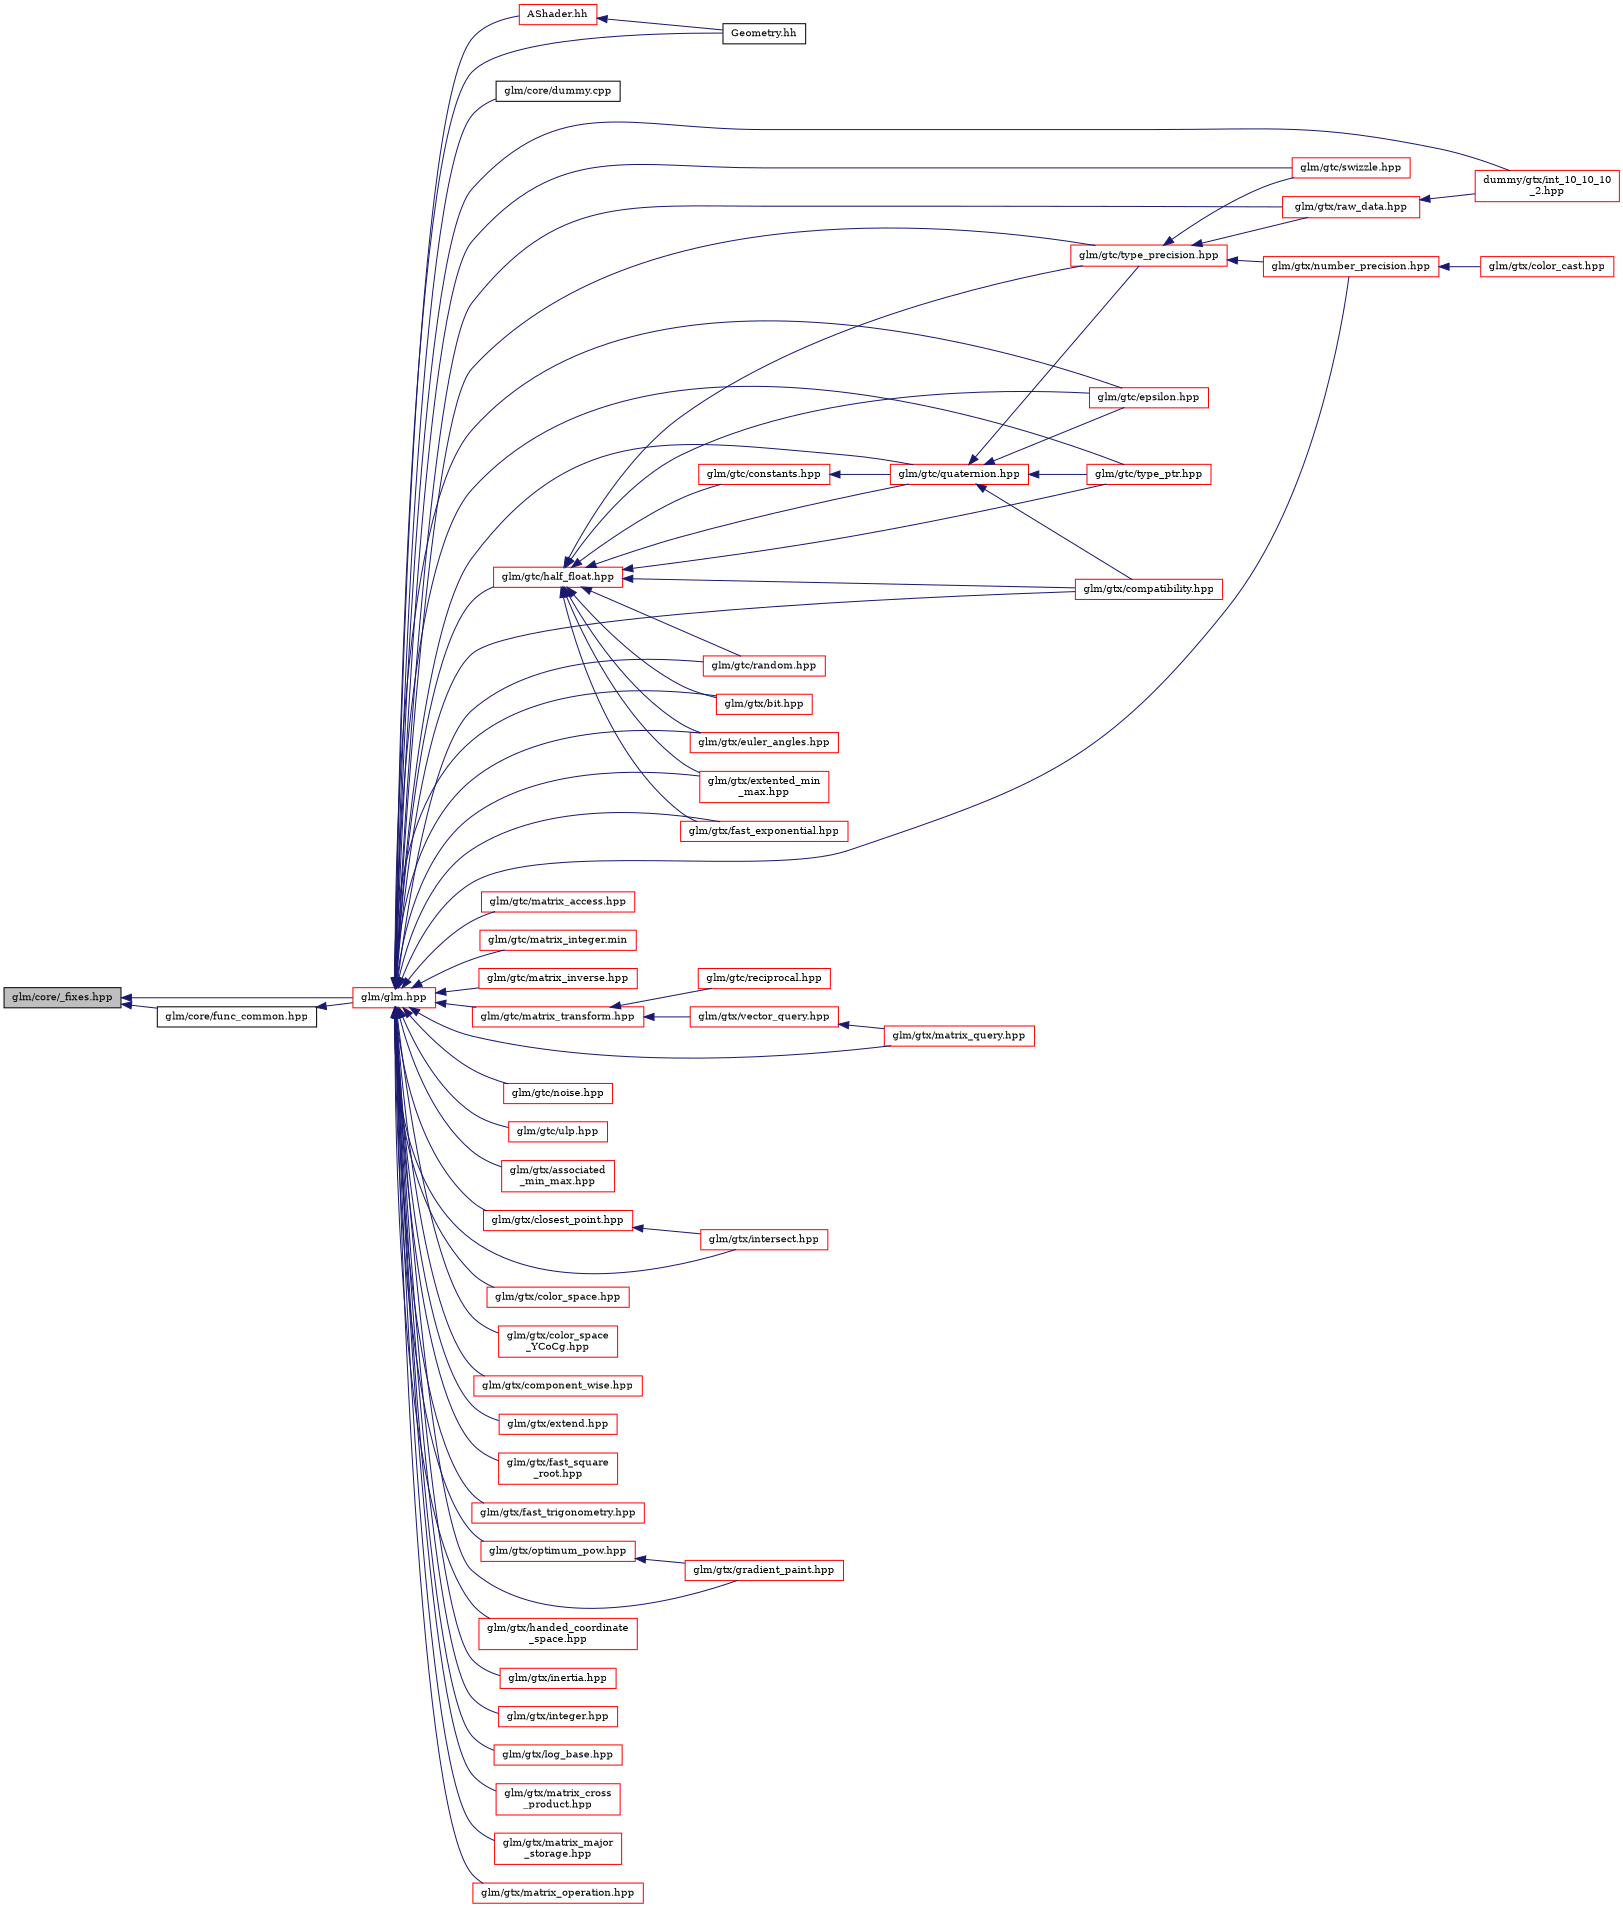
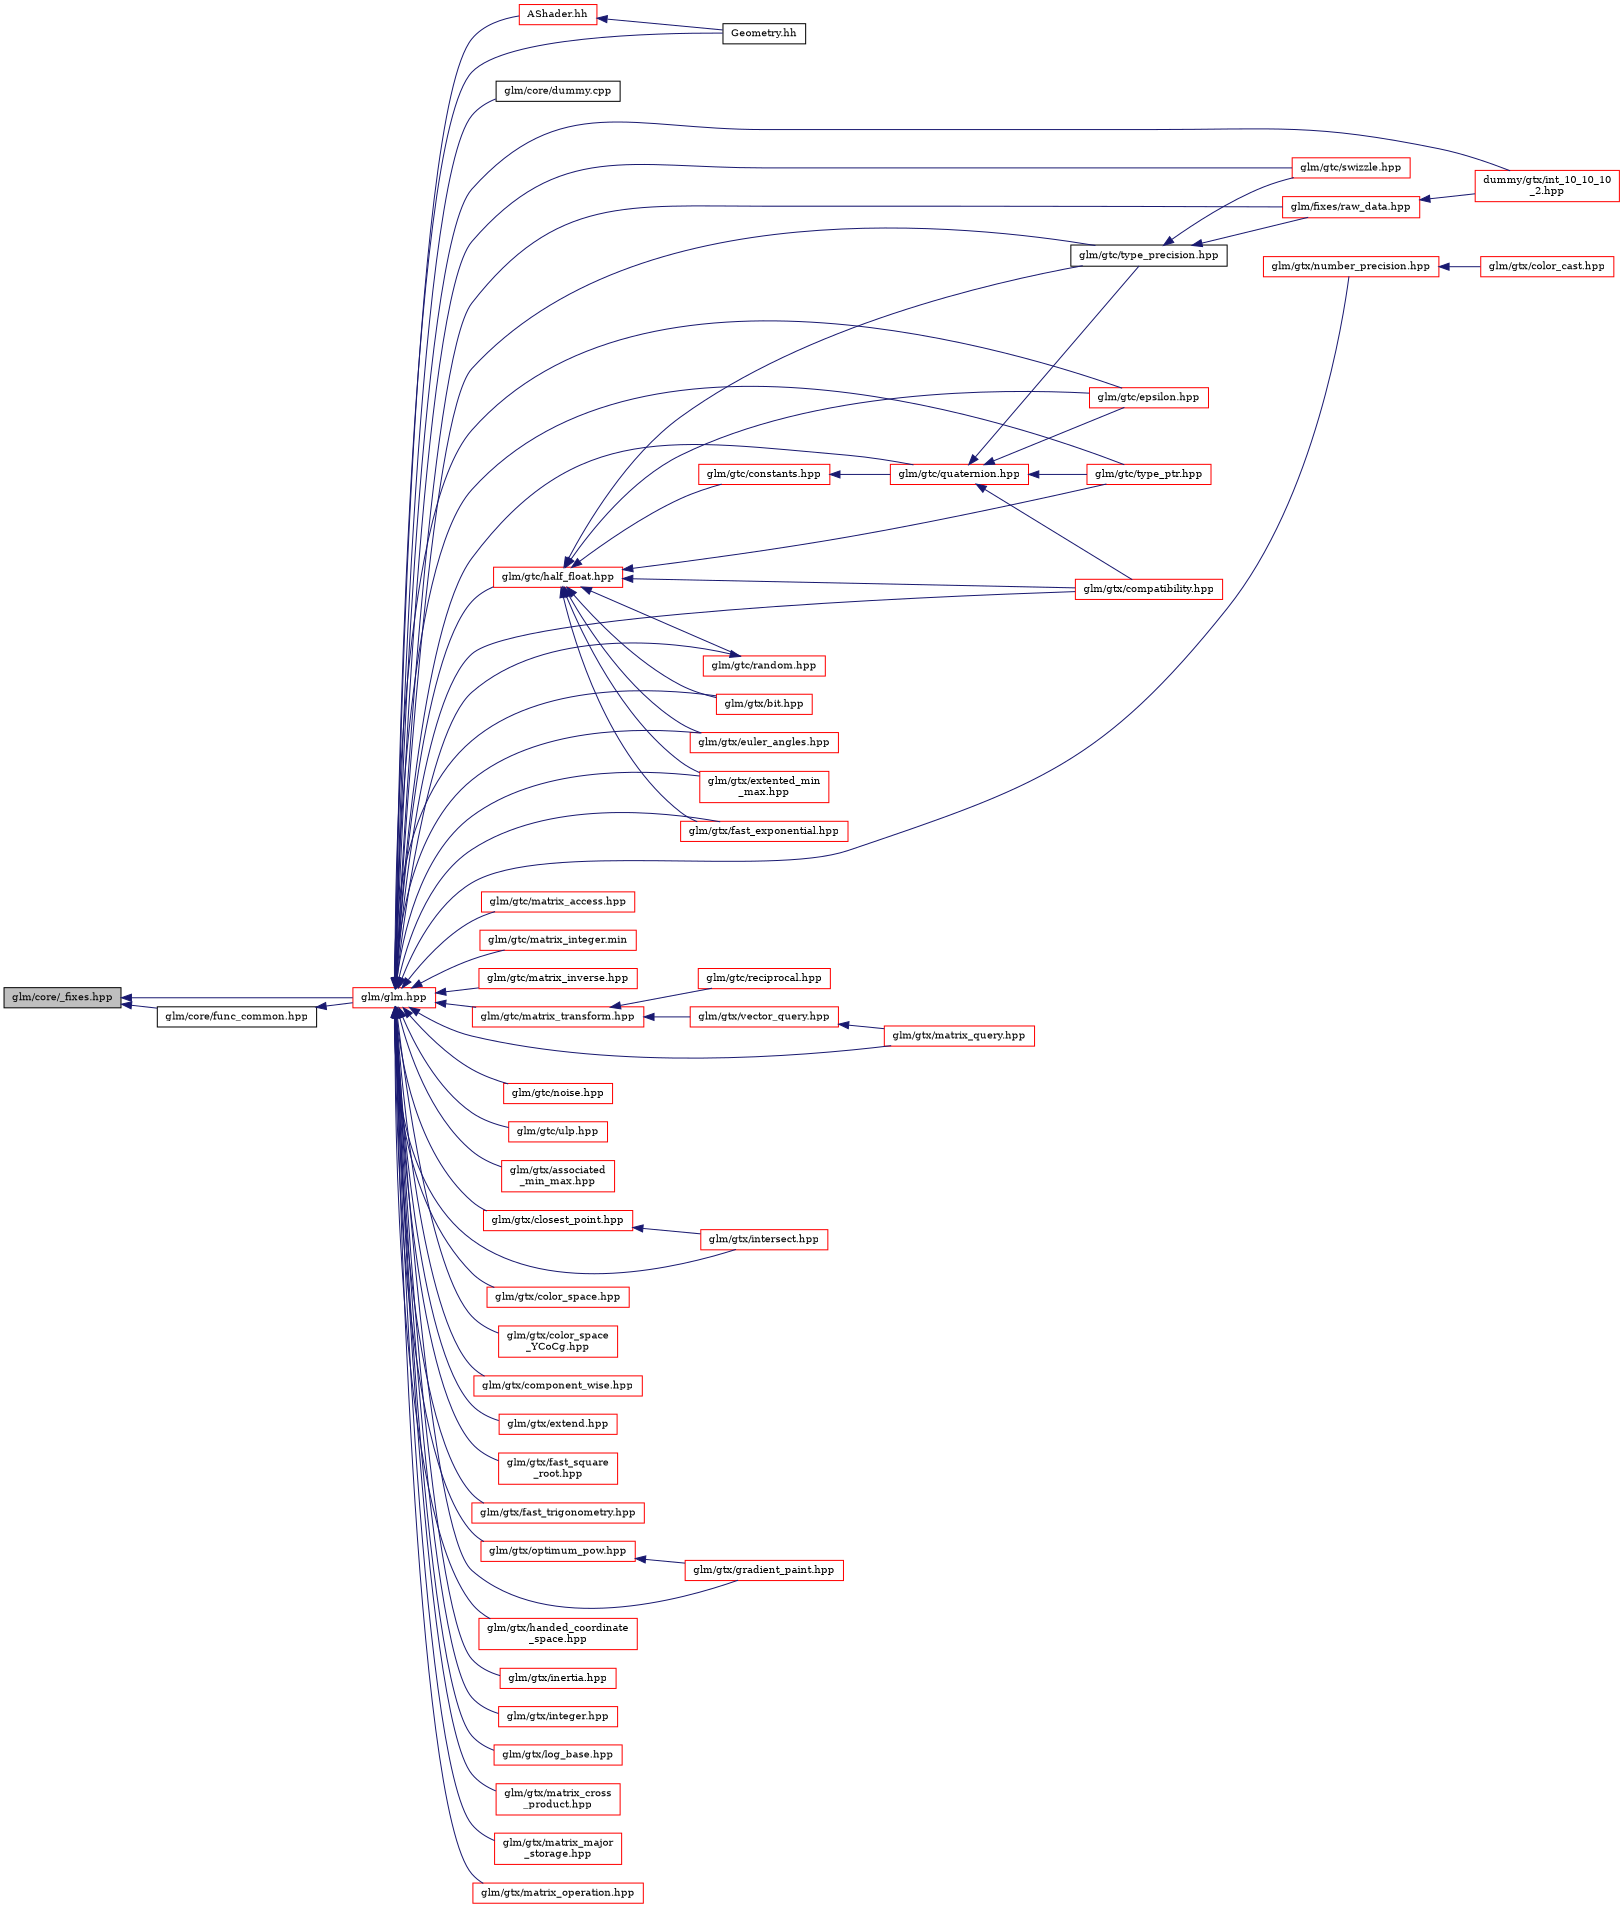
(1351, 207) -> (1351, 207)
(1149, 256) -> (1149, 256)
(1251, 261) -> none
(751, 519) -> none
(461, 725) -> (461, 708)
